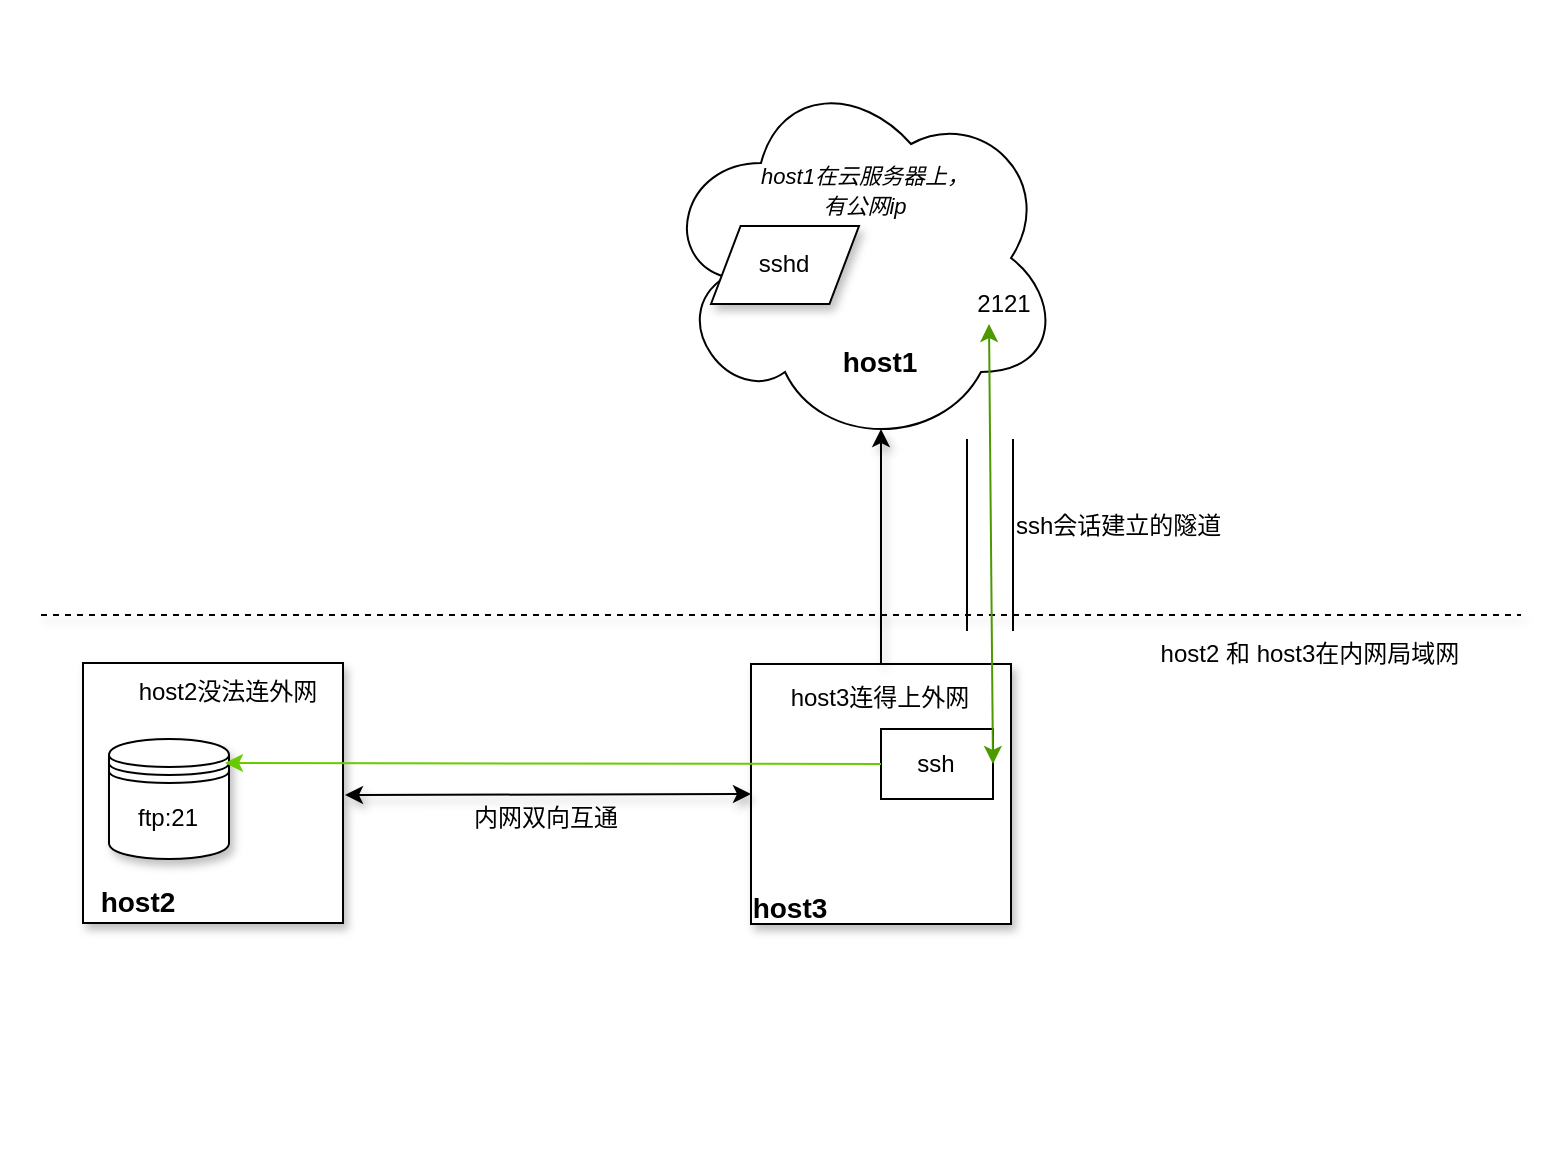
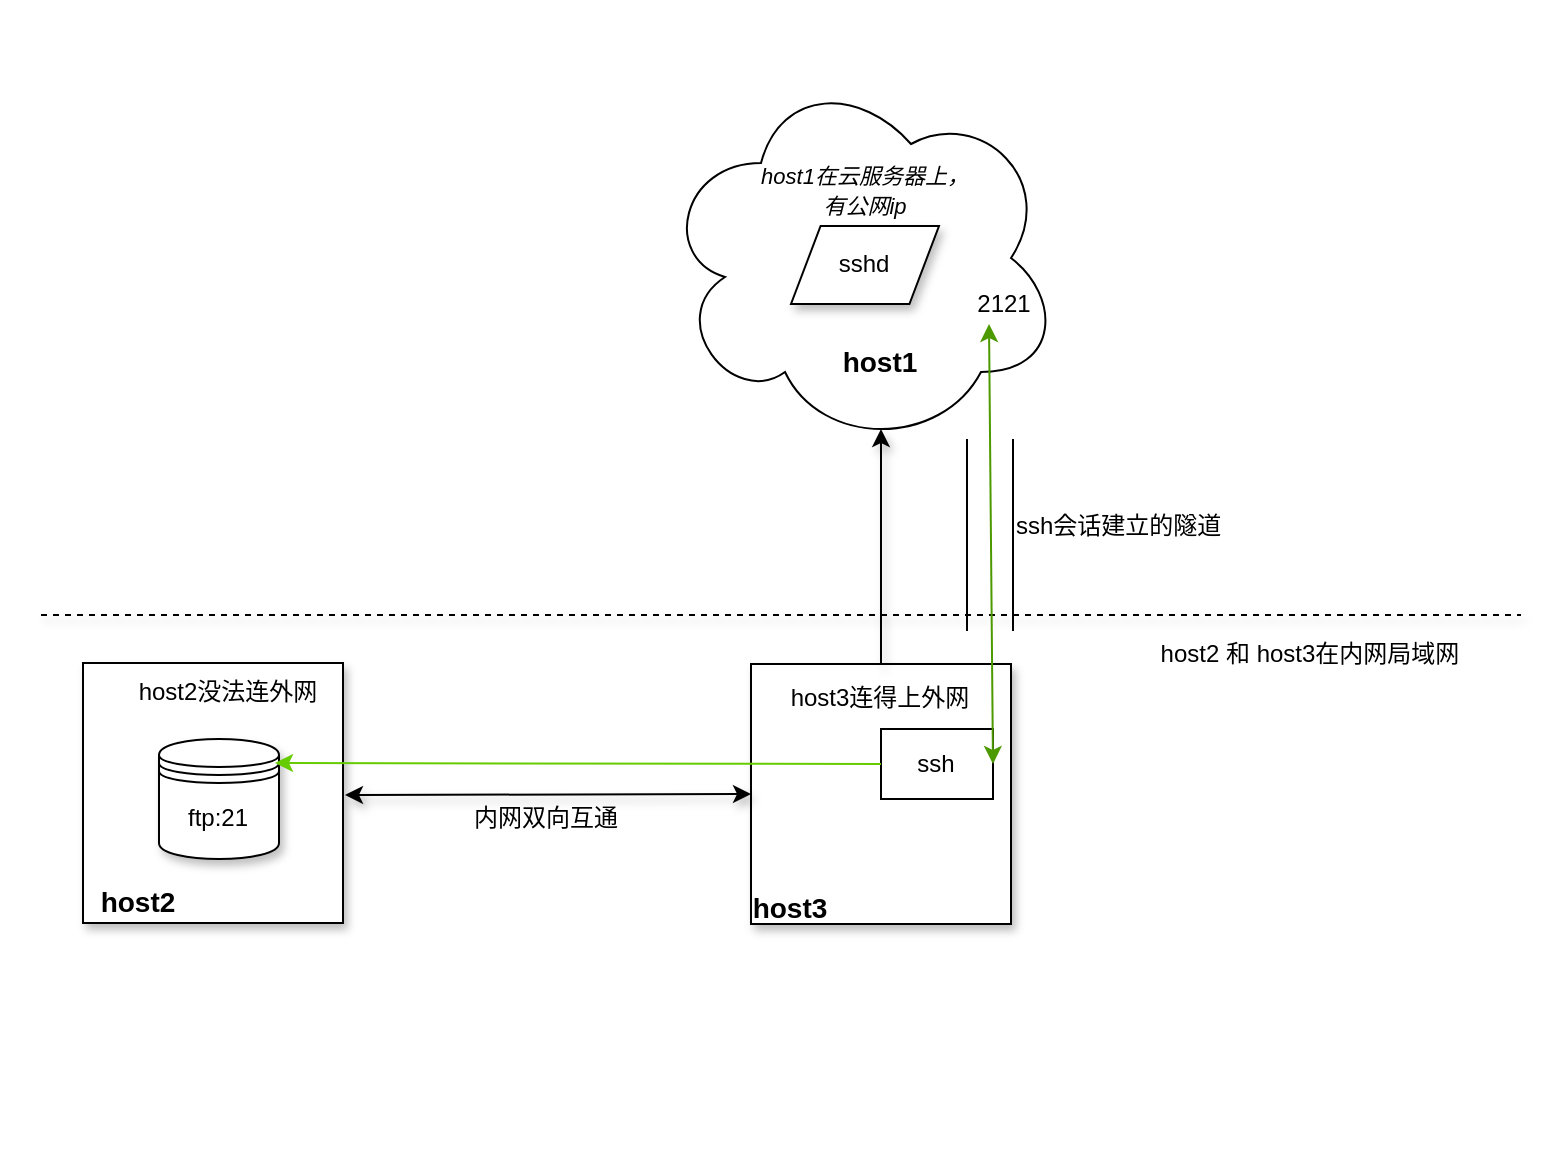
(785, 265) -> (865, 265)
(169, 799) -> (219, 799)
